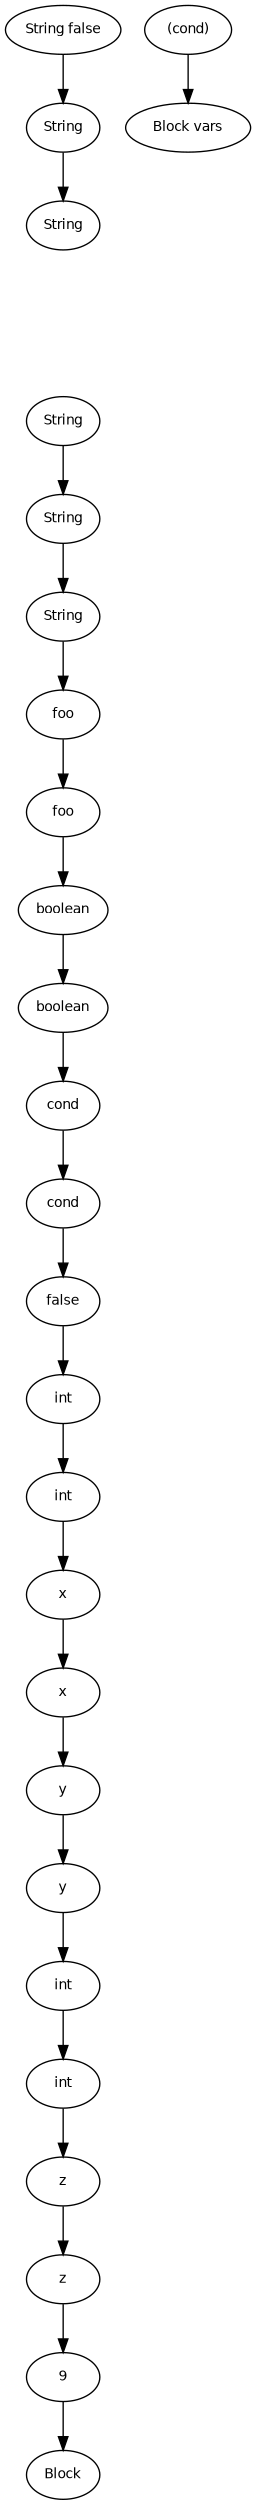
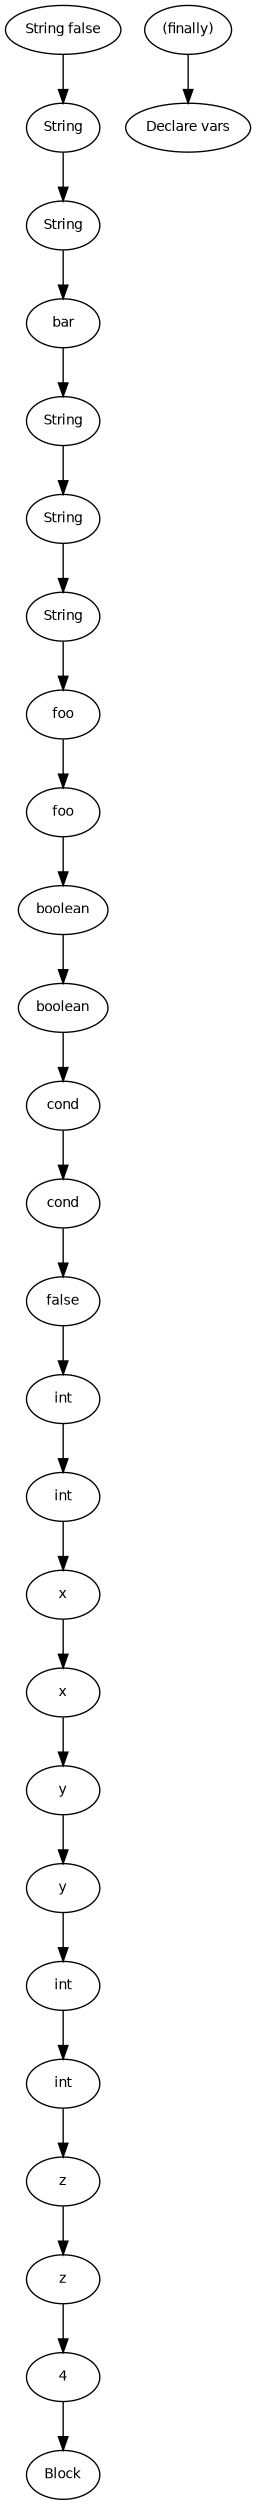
(188, 30) -> (188, 30)
(188, 128) -> (188, 128)
none -> (63, 323)
(63, 2377) -> (63, 2377)
